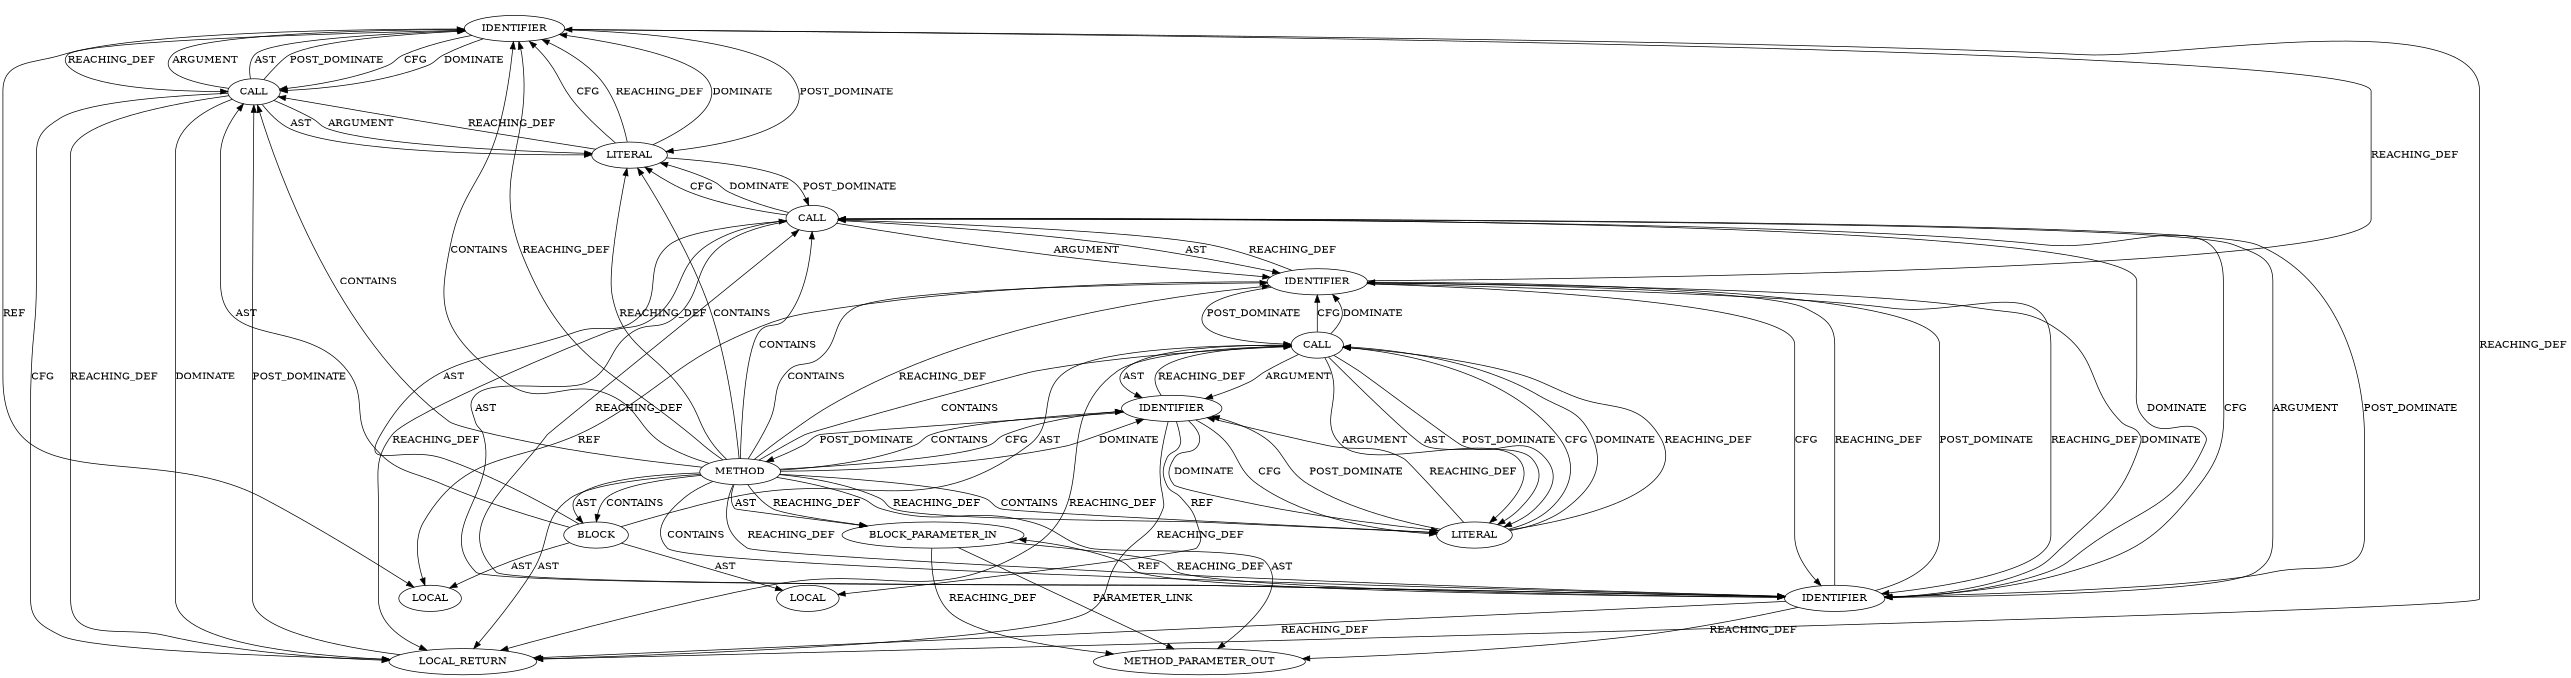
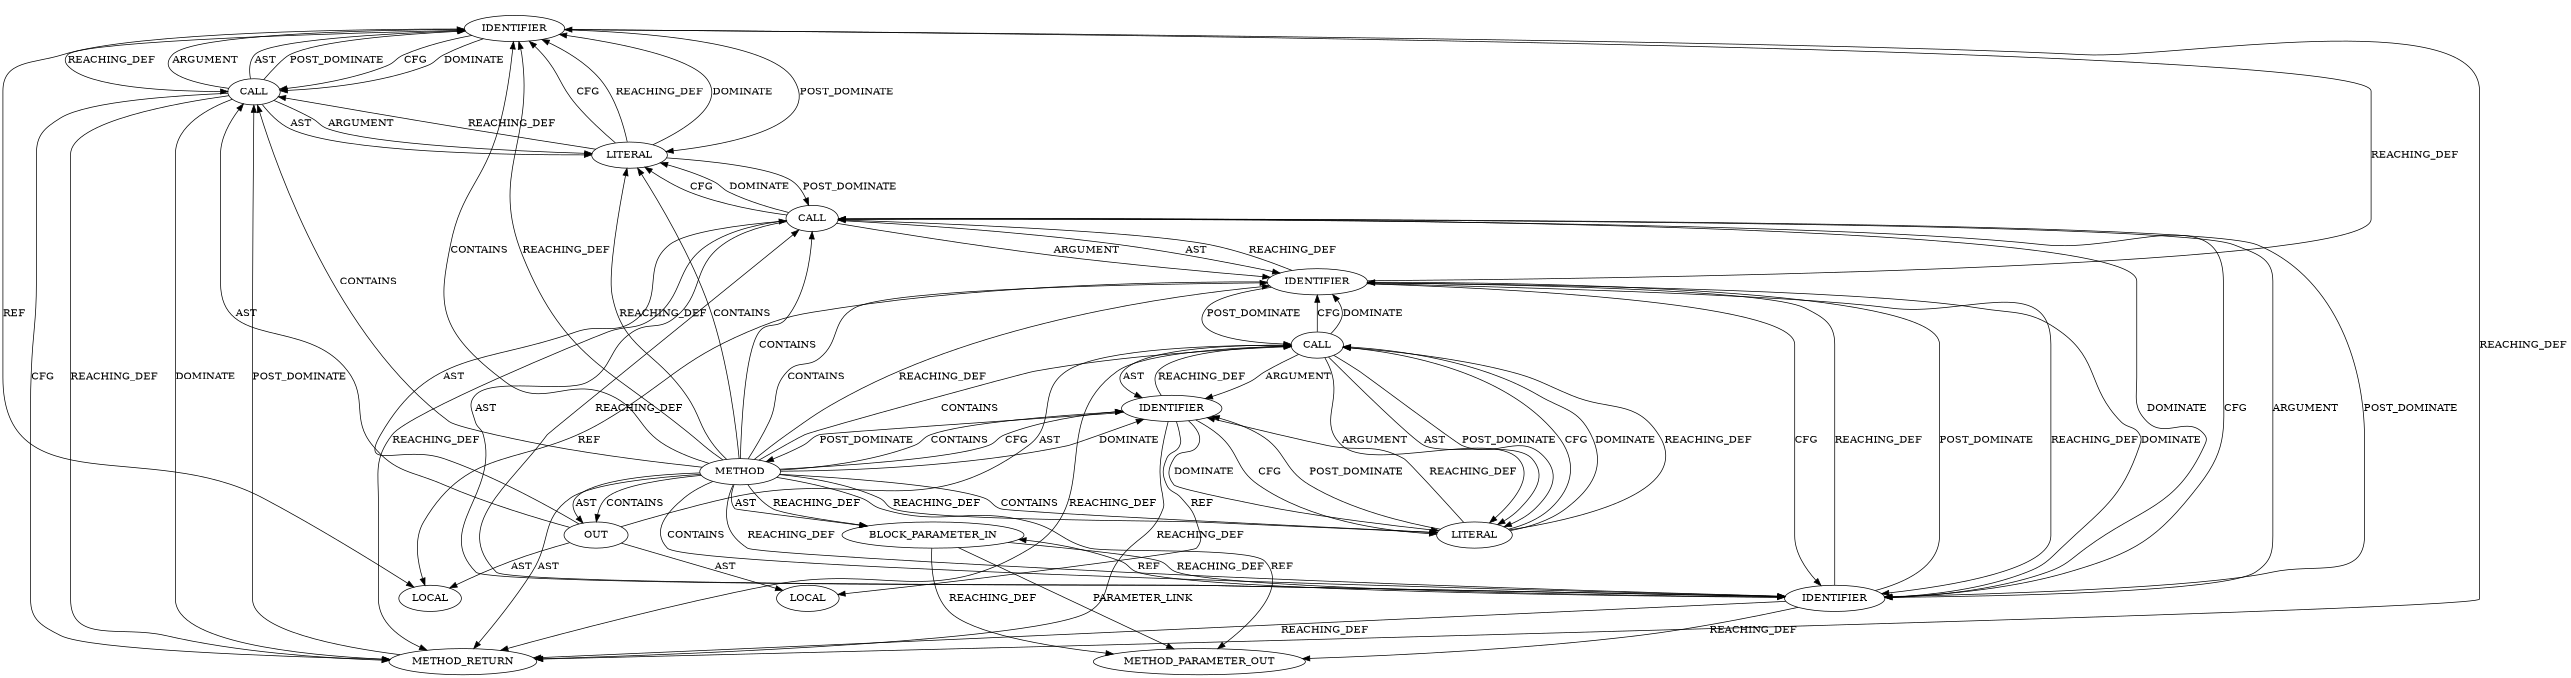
(596, 535) -> (596, 535)
(1282, 567) -> (1282, 567)
(463, 662) -> (463, 662)
